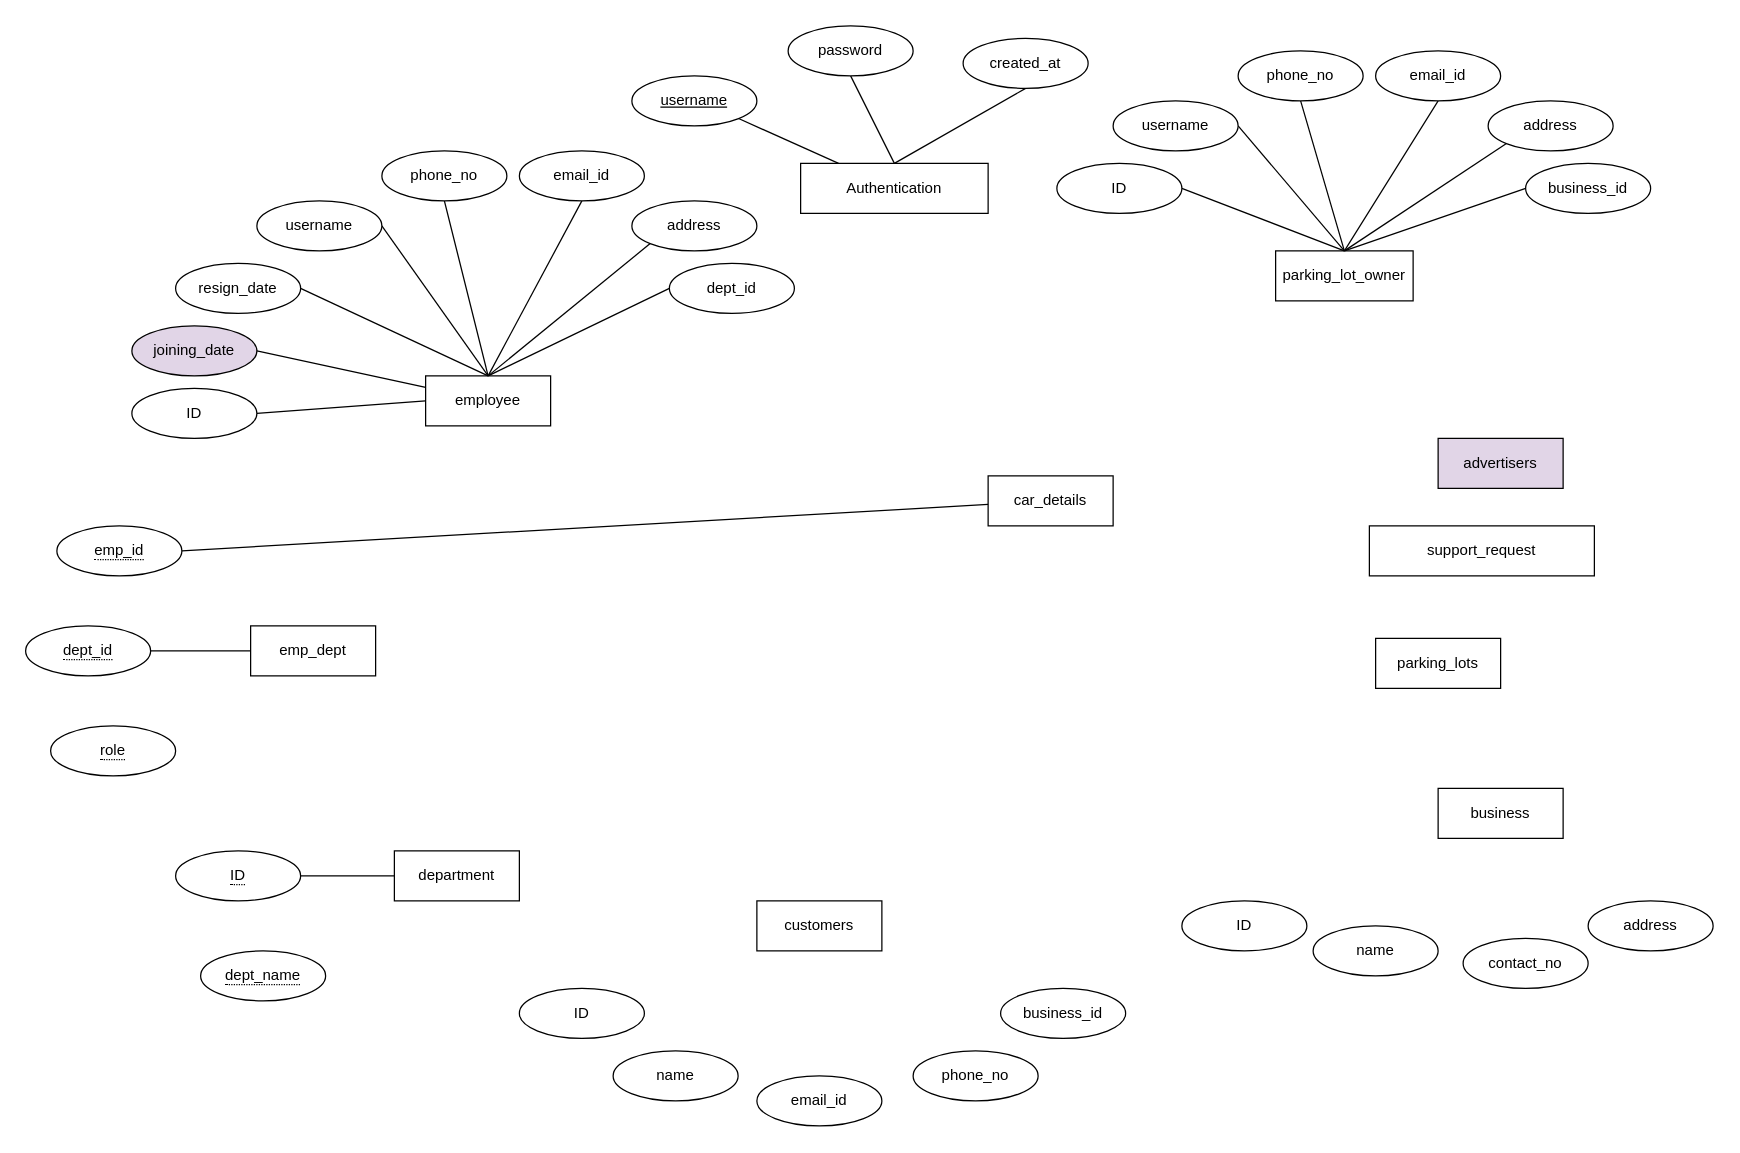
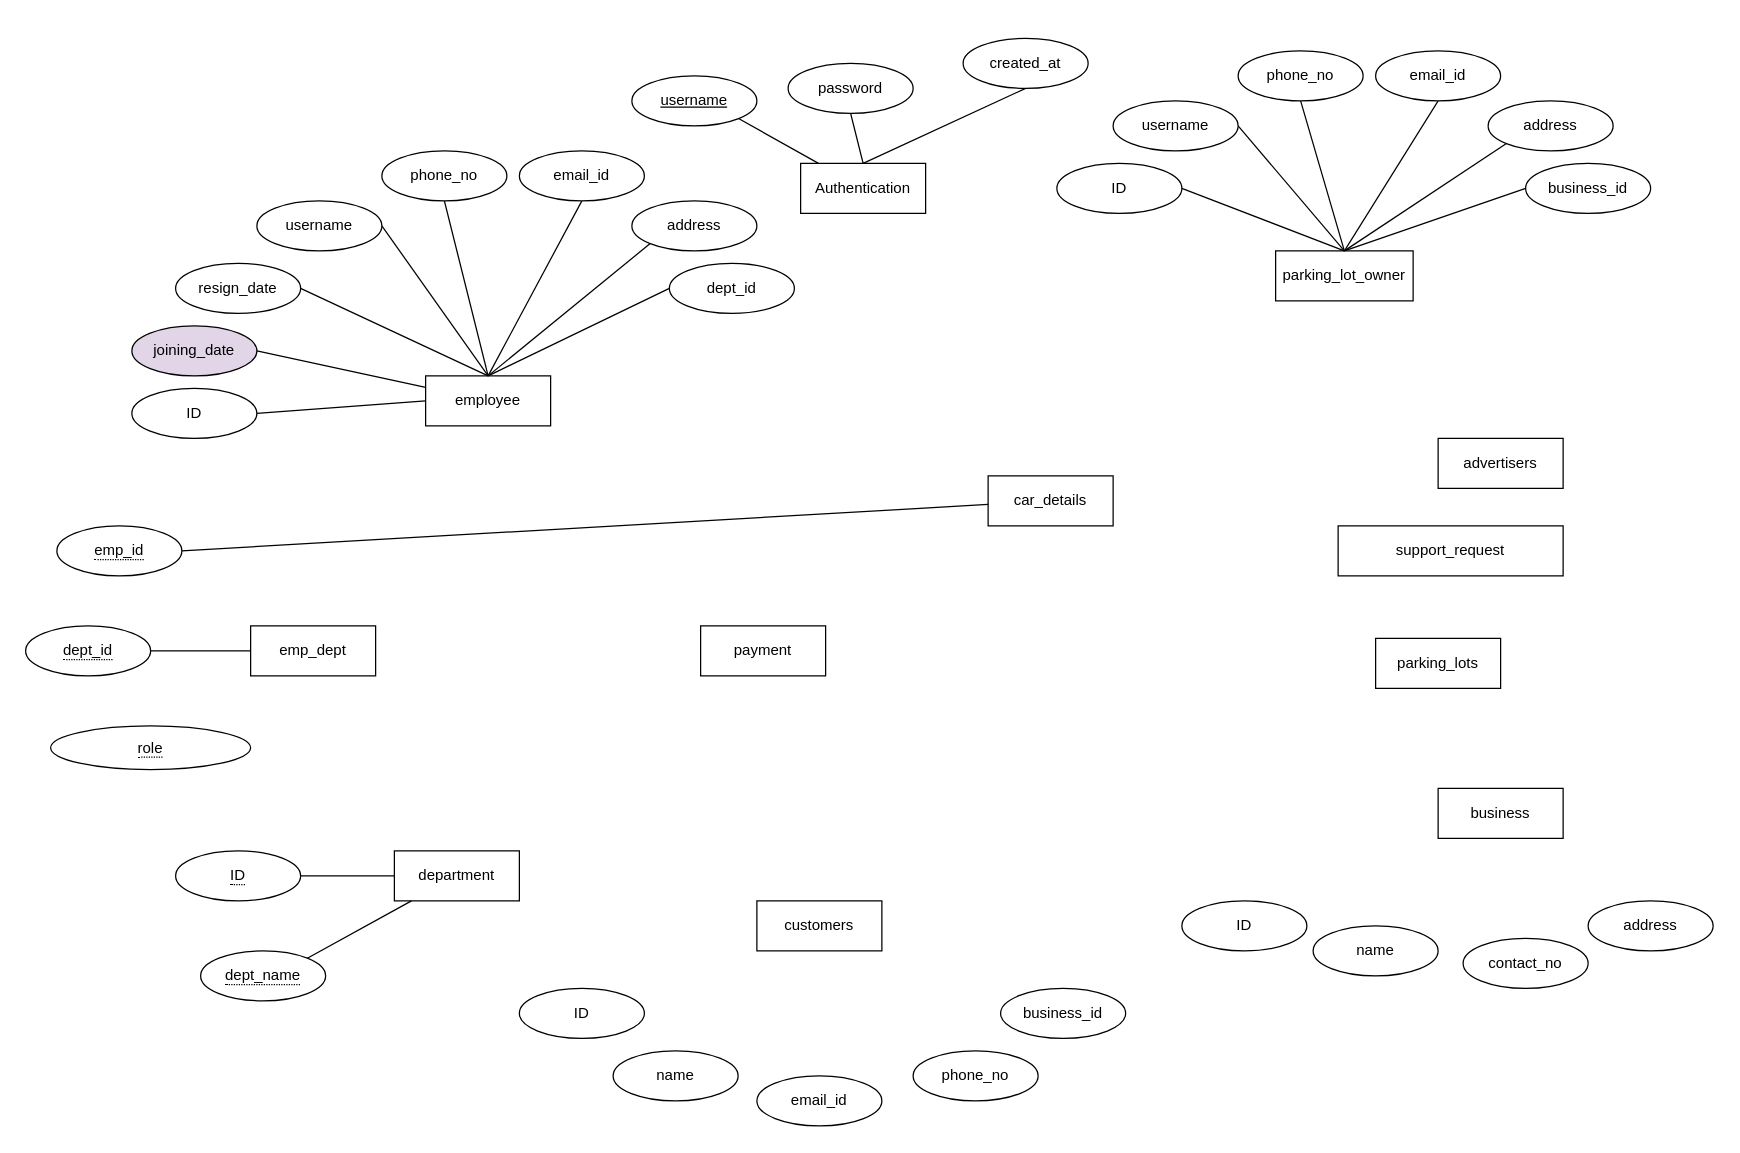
(851, 51) -> (851, 88)
(894, 188) -> (863, 188)
(1501, 463) -> (1501, 463)
(1482, 551) -> (1451, 551)
none -> (763, 651)
(113, 751) -> (151, 748)
none -> (359, 929)
